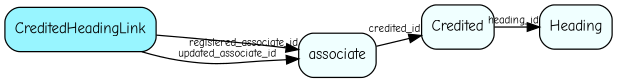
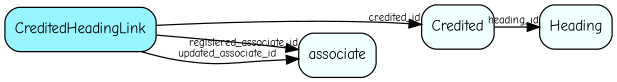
(393, 42) -> (283, 22)
